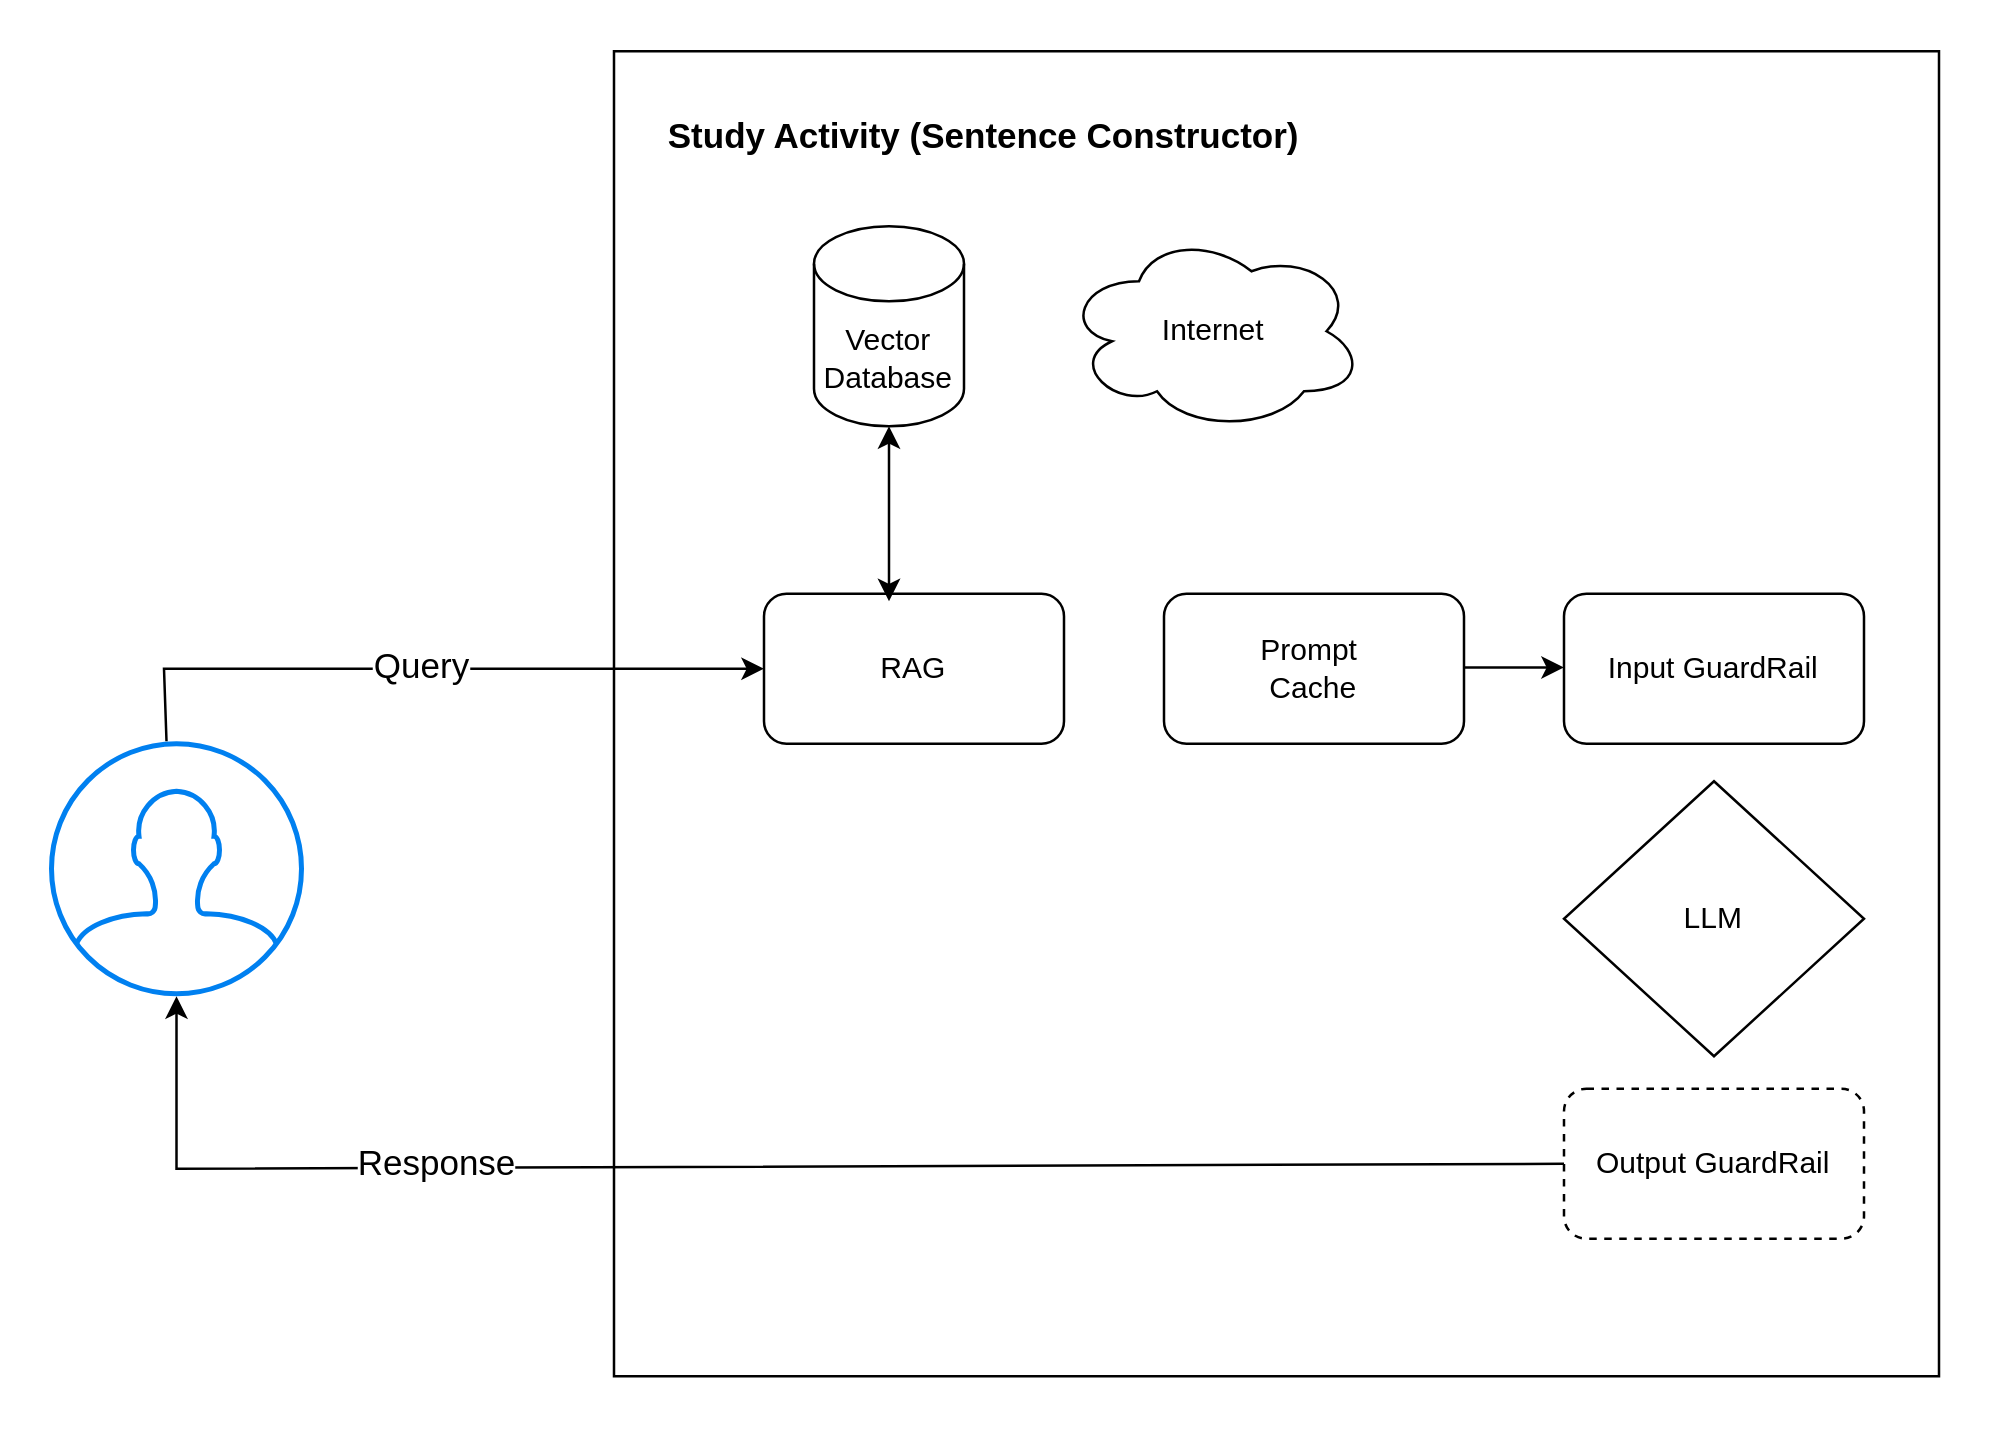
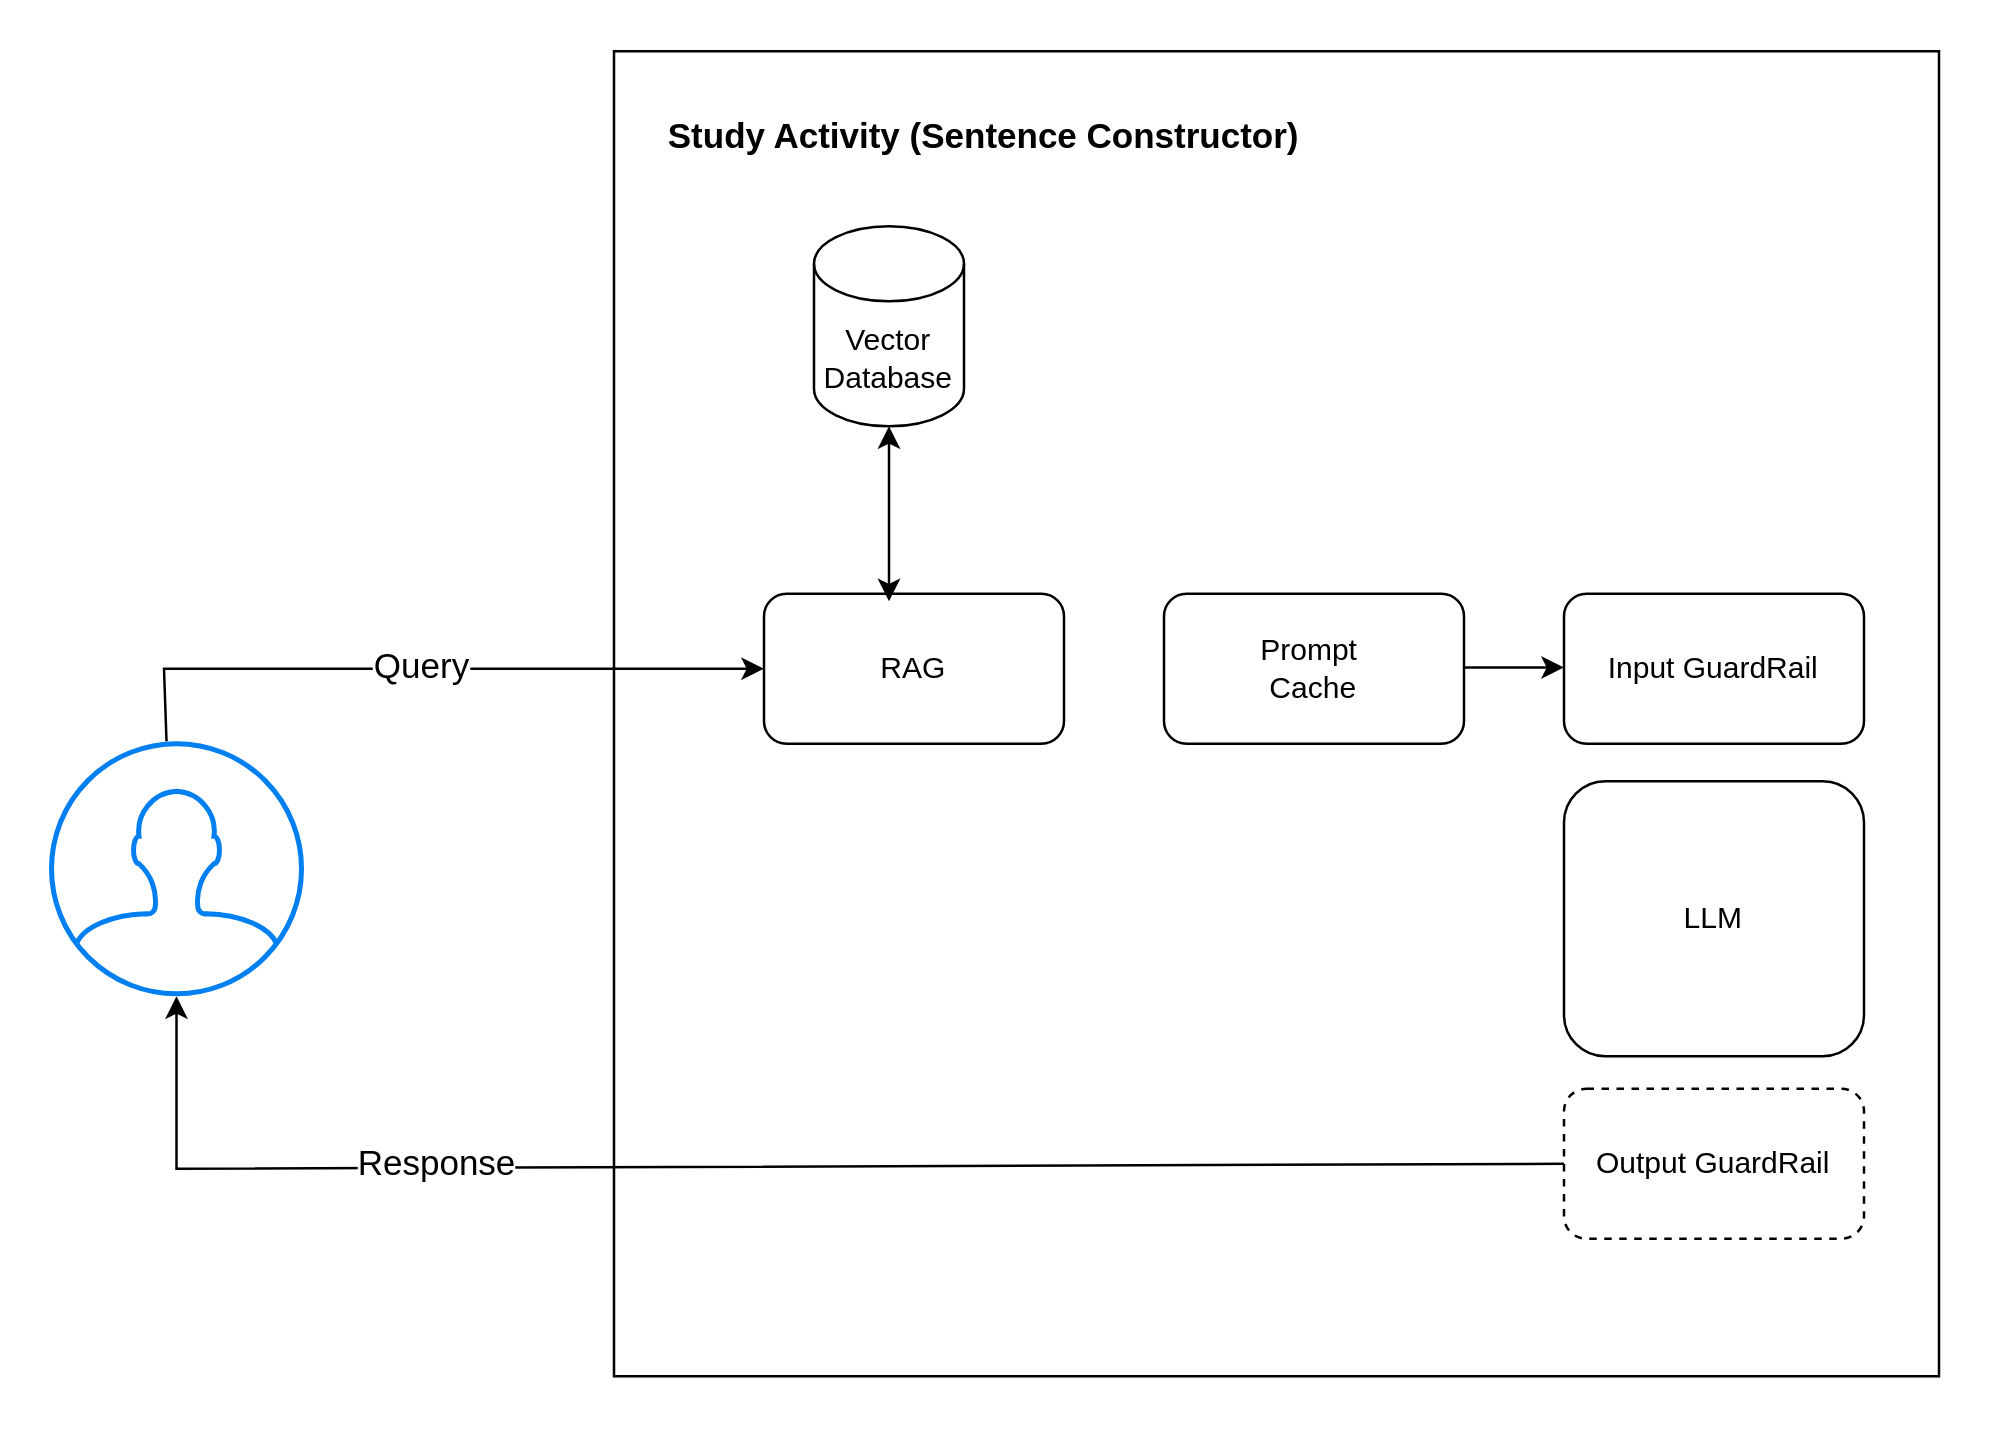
(1214, 331) -> none
(1714, 919) -> (1714, 919)
